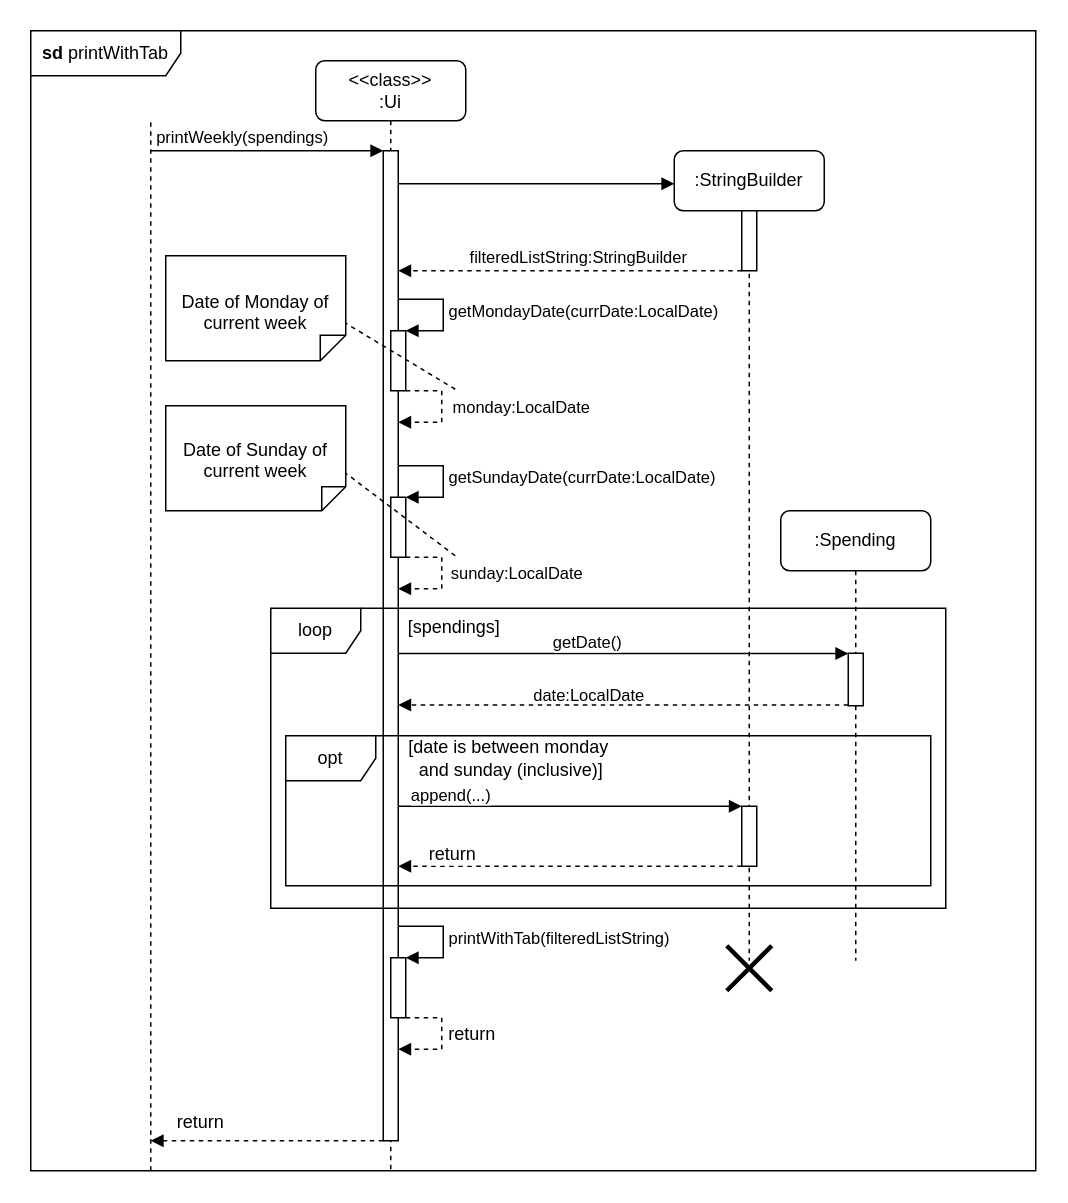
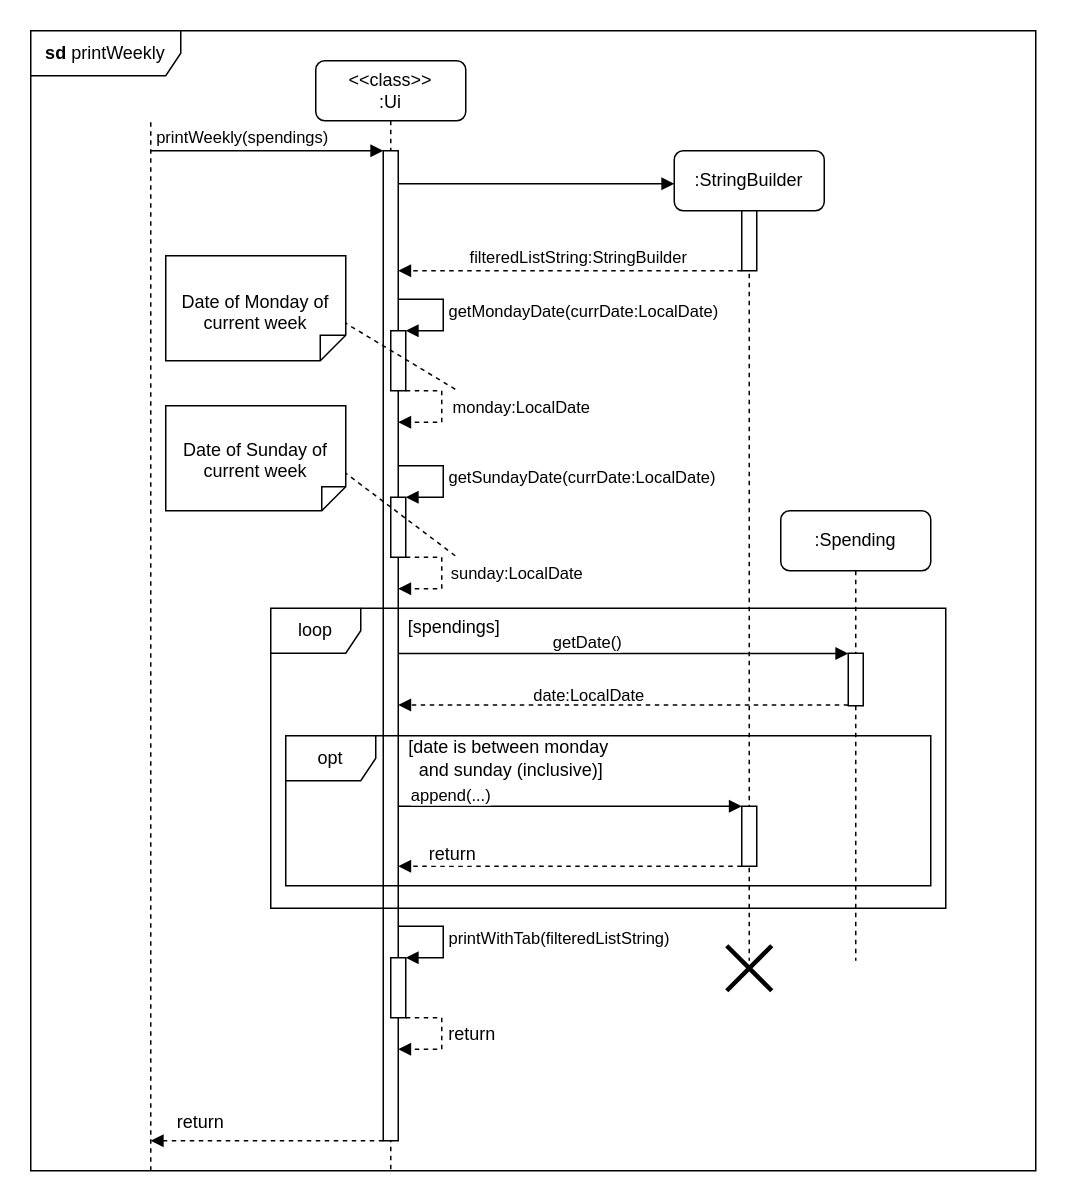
(106, 53) -> (106, 53)
